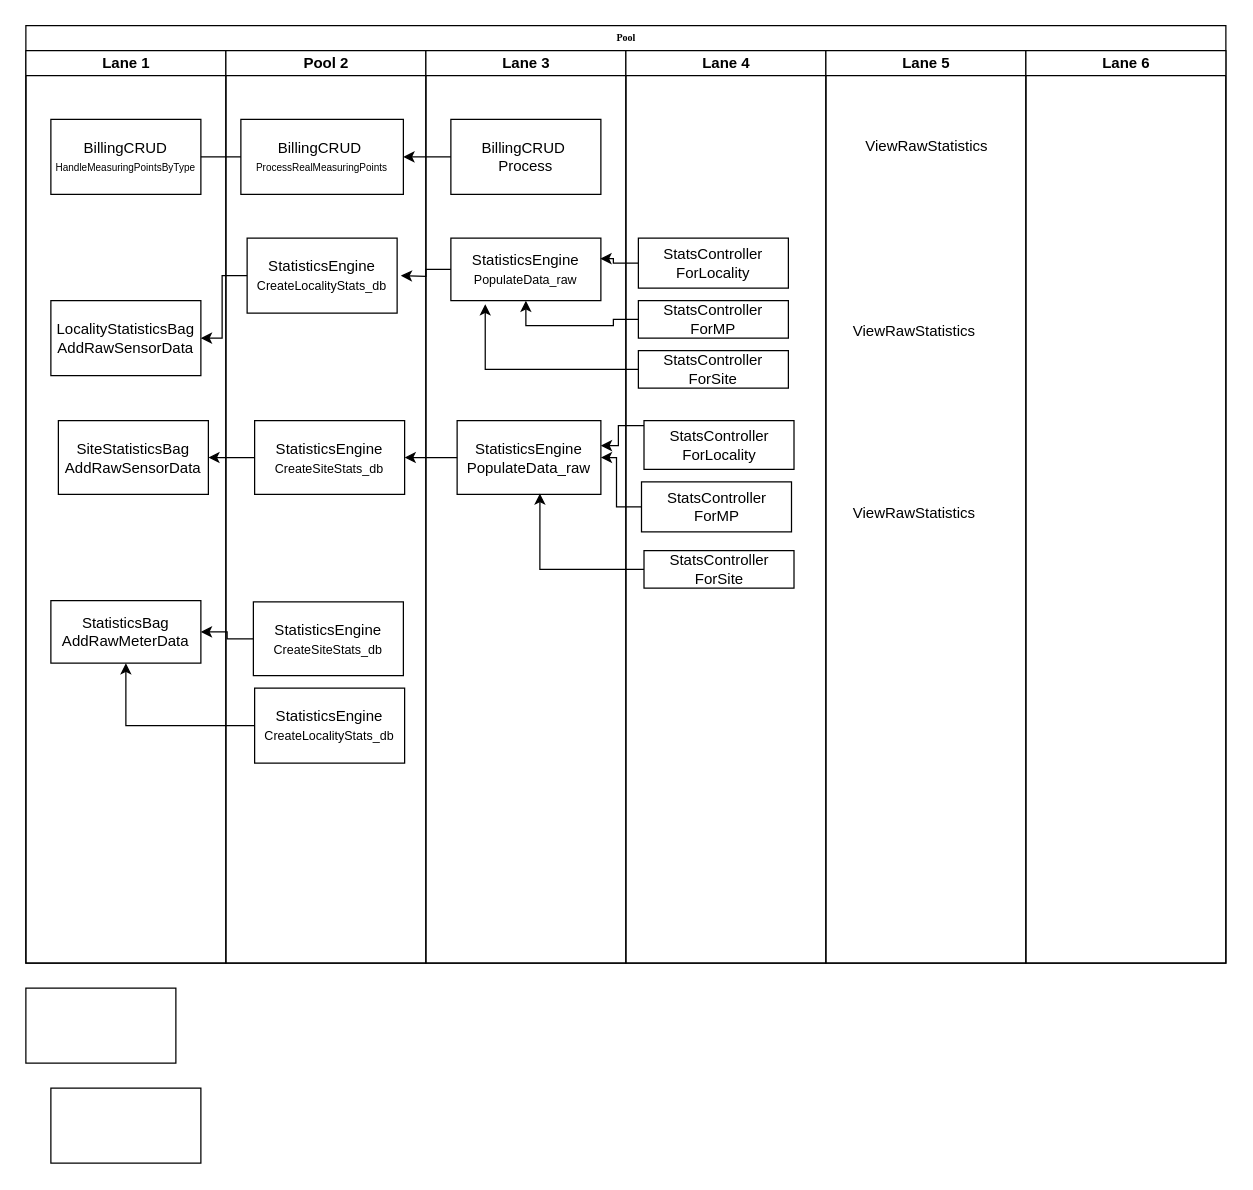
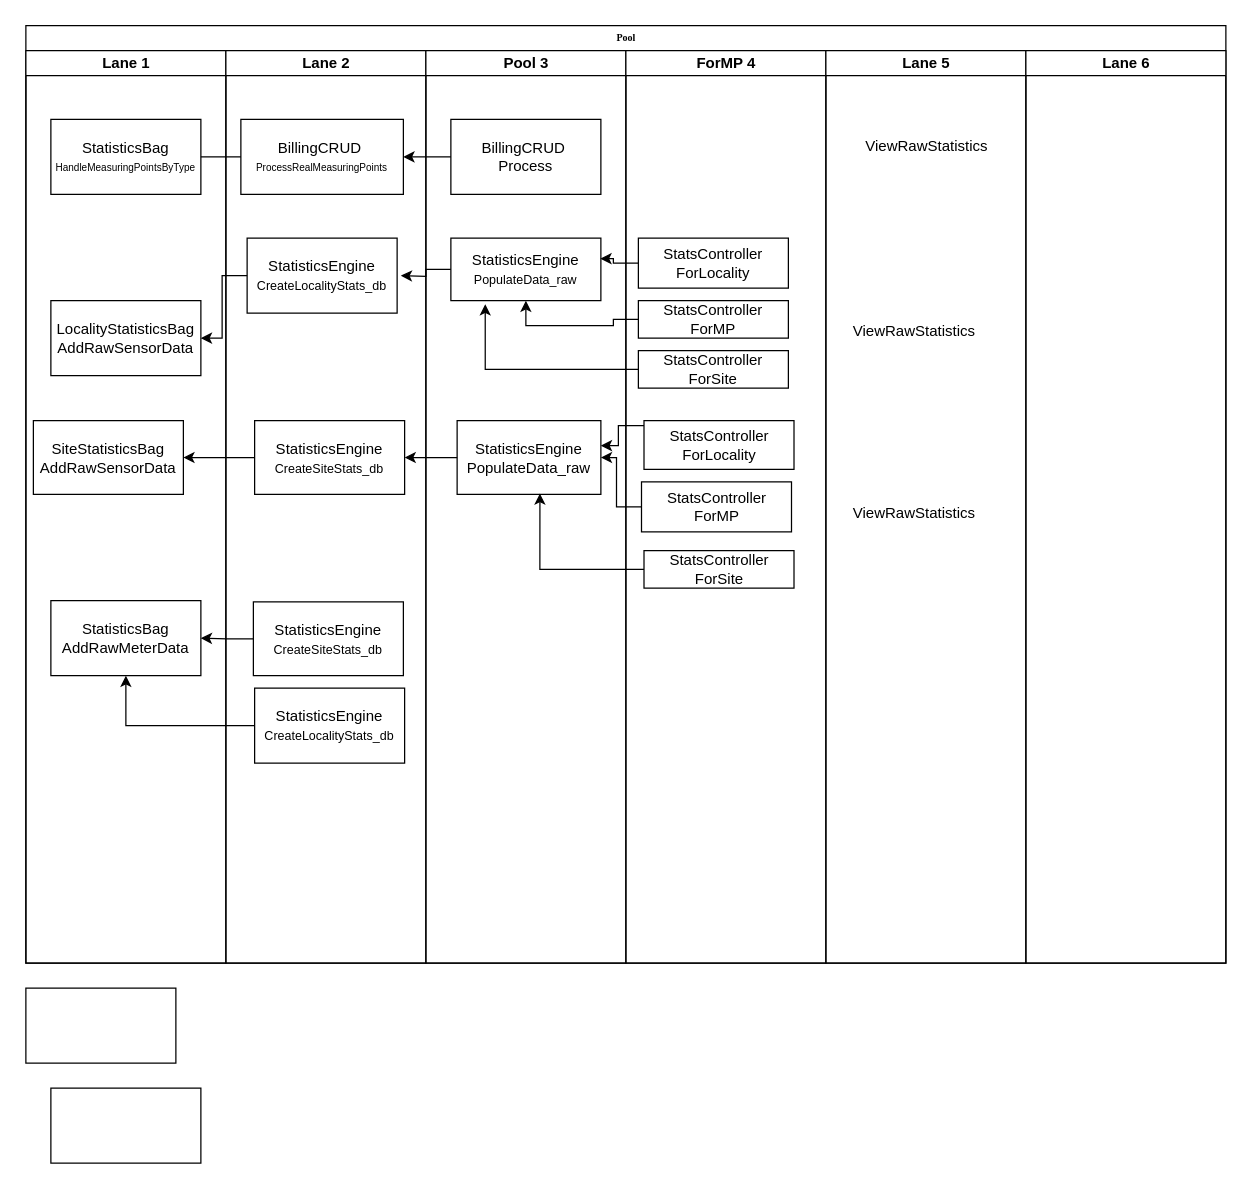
(326, 63) -> (326, 63)
(526, 63) -> (526, 63)
(726, 63) -> (726, 63)
(126, 157) -> (126, 157)
(133, 458) -> (108, 458)
(126, 632) -> (126, 638)
